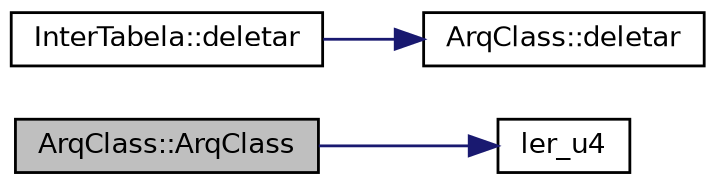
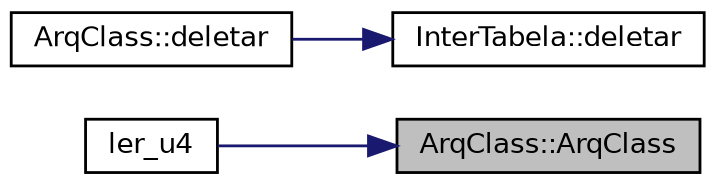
(359, 39) -> (328, 39)
(393, 146) -> (293, 146)
